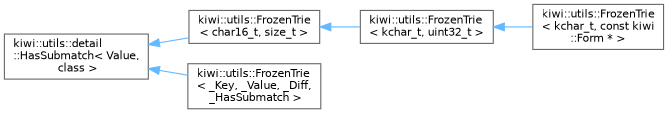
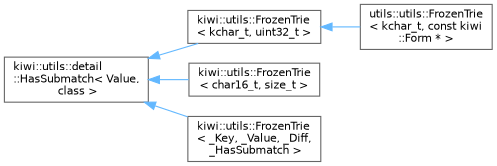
(346, 27) -> (179, 49)
(598, 27) -> (426, 27)
